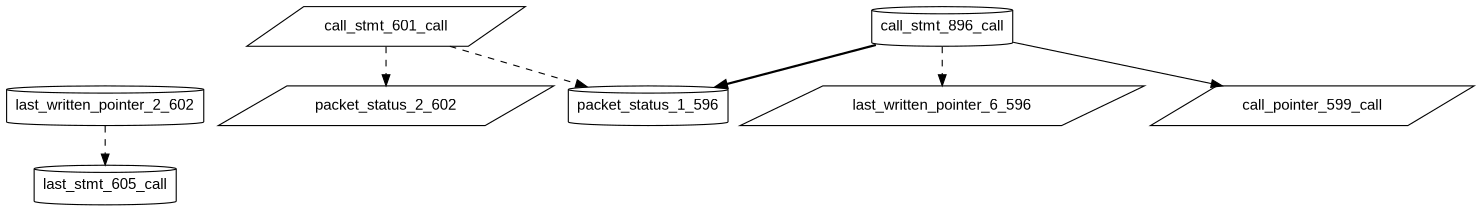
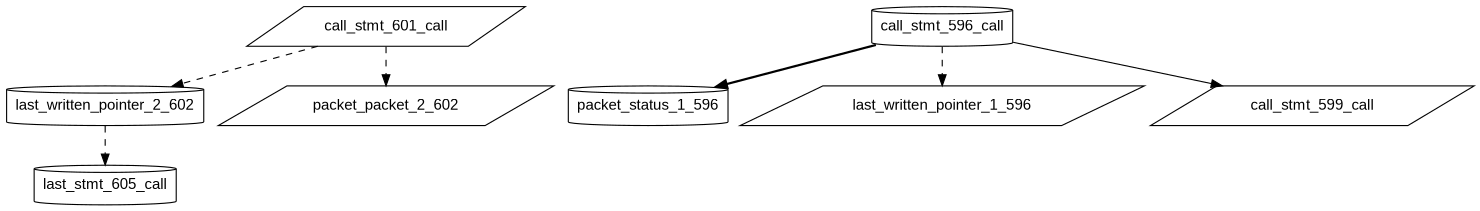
(942, 26) -> (942, 26)
(513, 65) -> (250, 65)
(386, 106) -> (386, 106)
(942, 106) -> (942, 106)
(1312, 106) -> (1312, 106)
